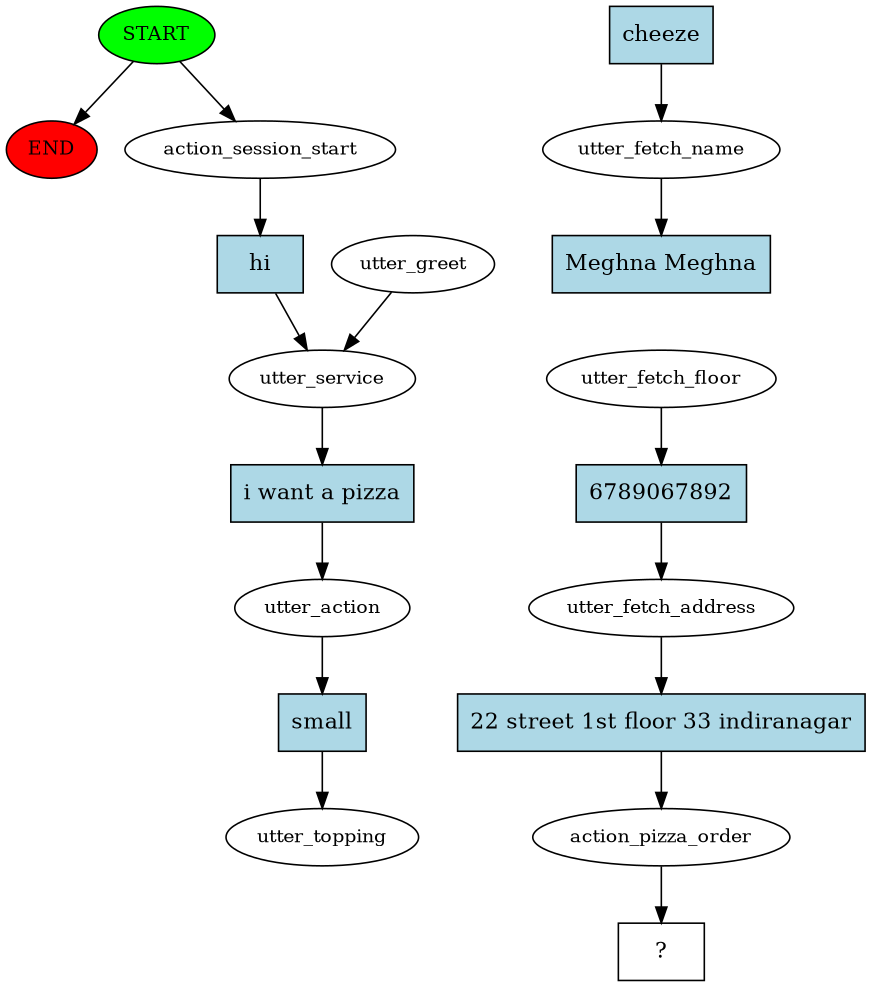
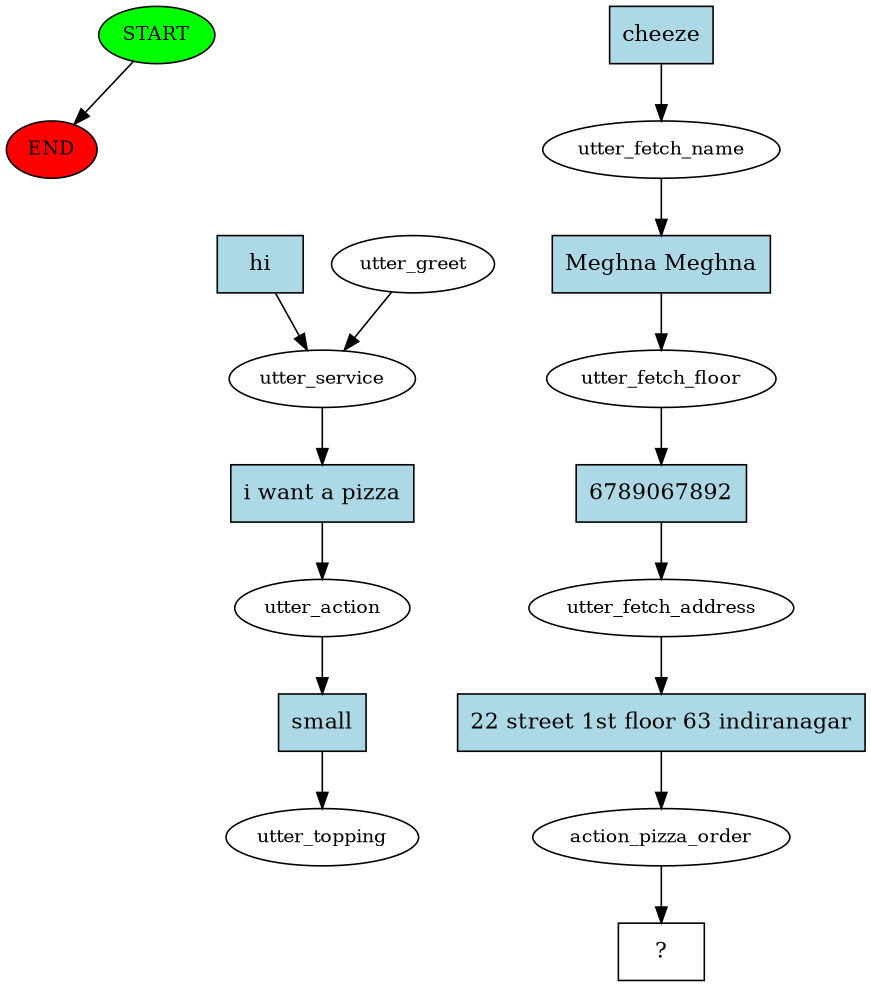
(260, 150) -> none
none -> (661, 314)
(661, 723) -> (661, 723)
